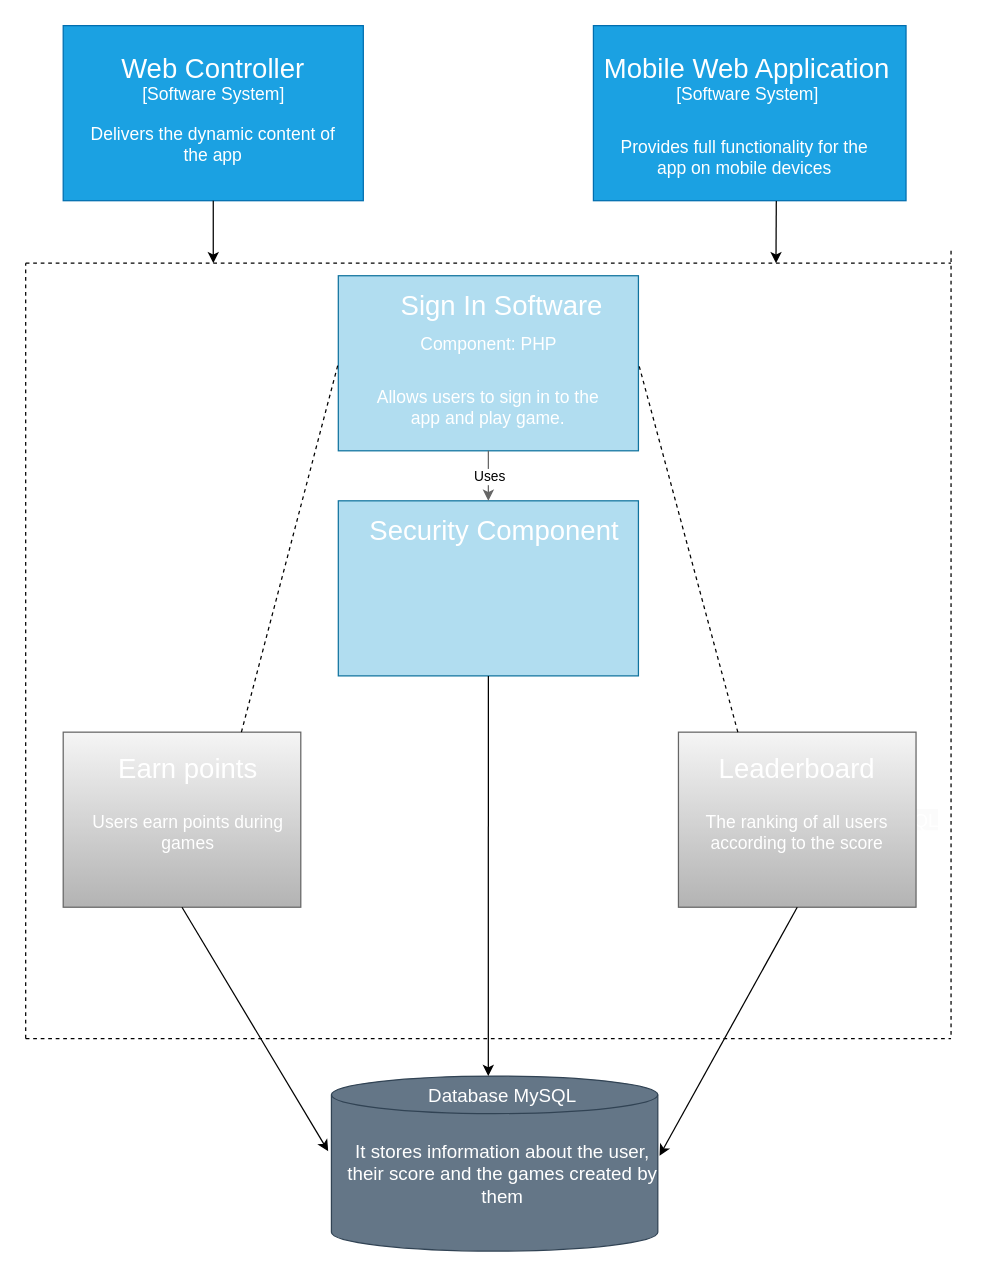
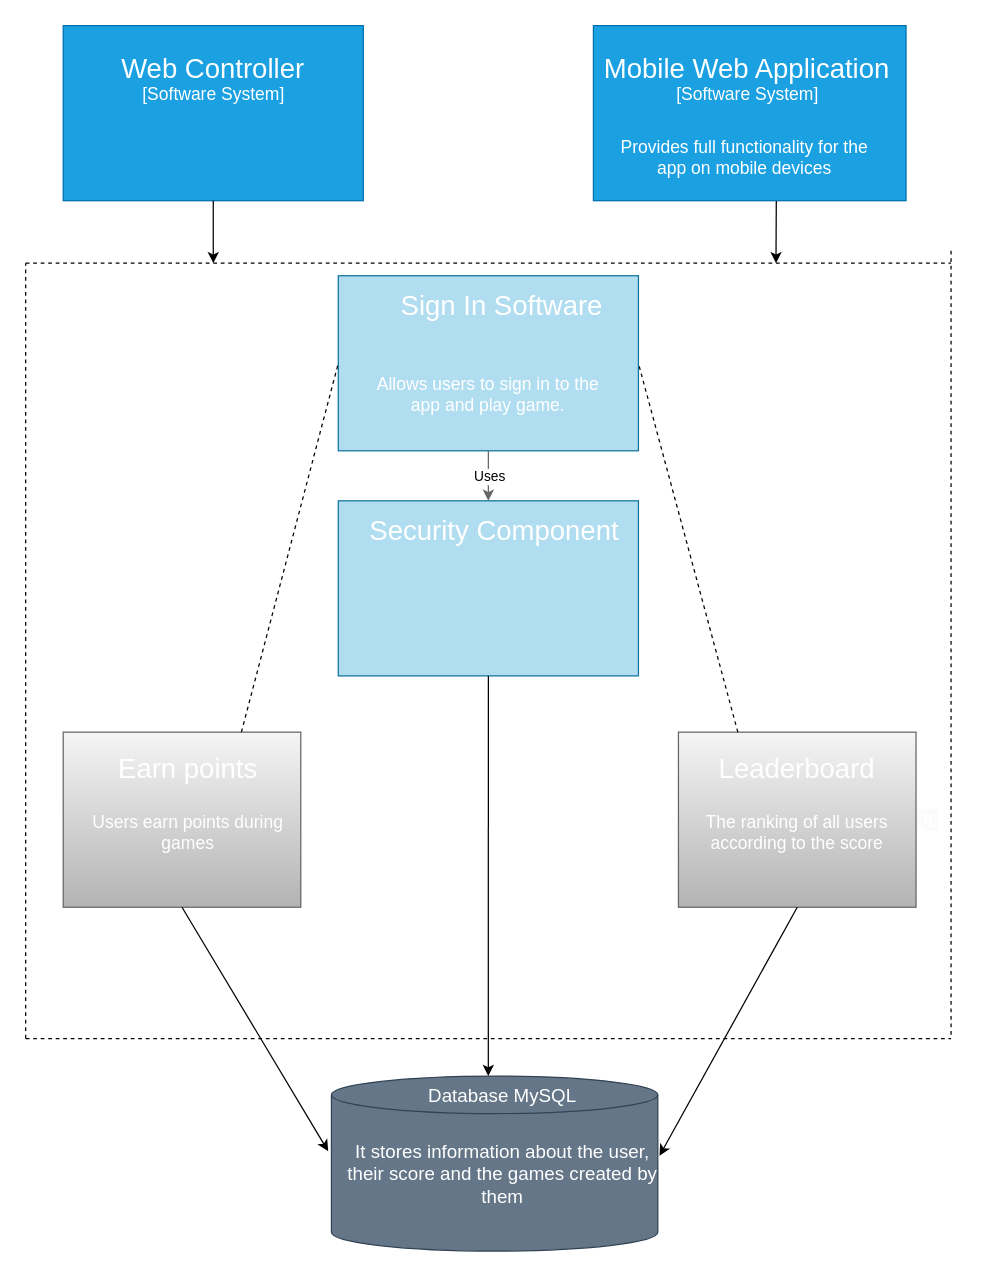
(213, 144) -> none
(488, 344) -> none
(488, 407) -> (488, 394)
